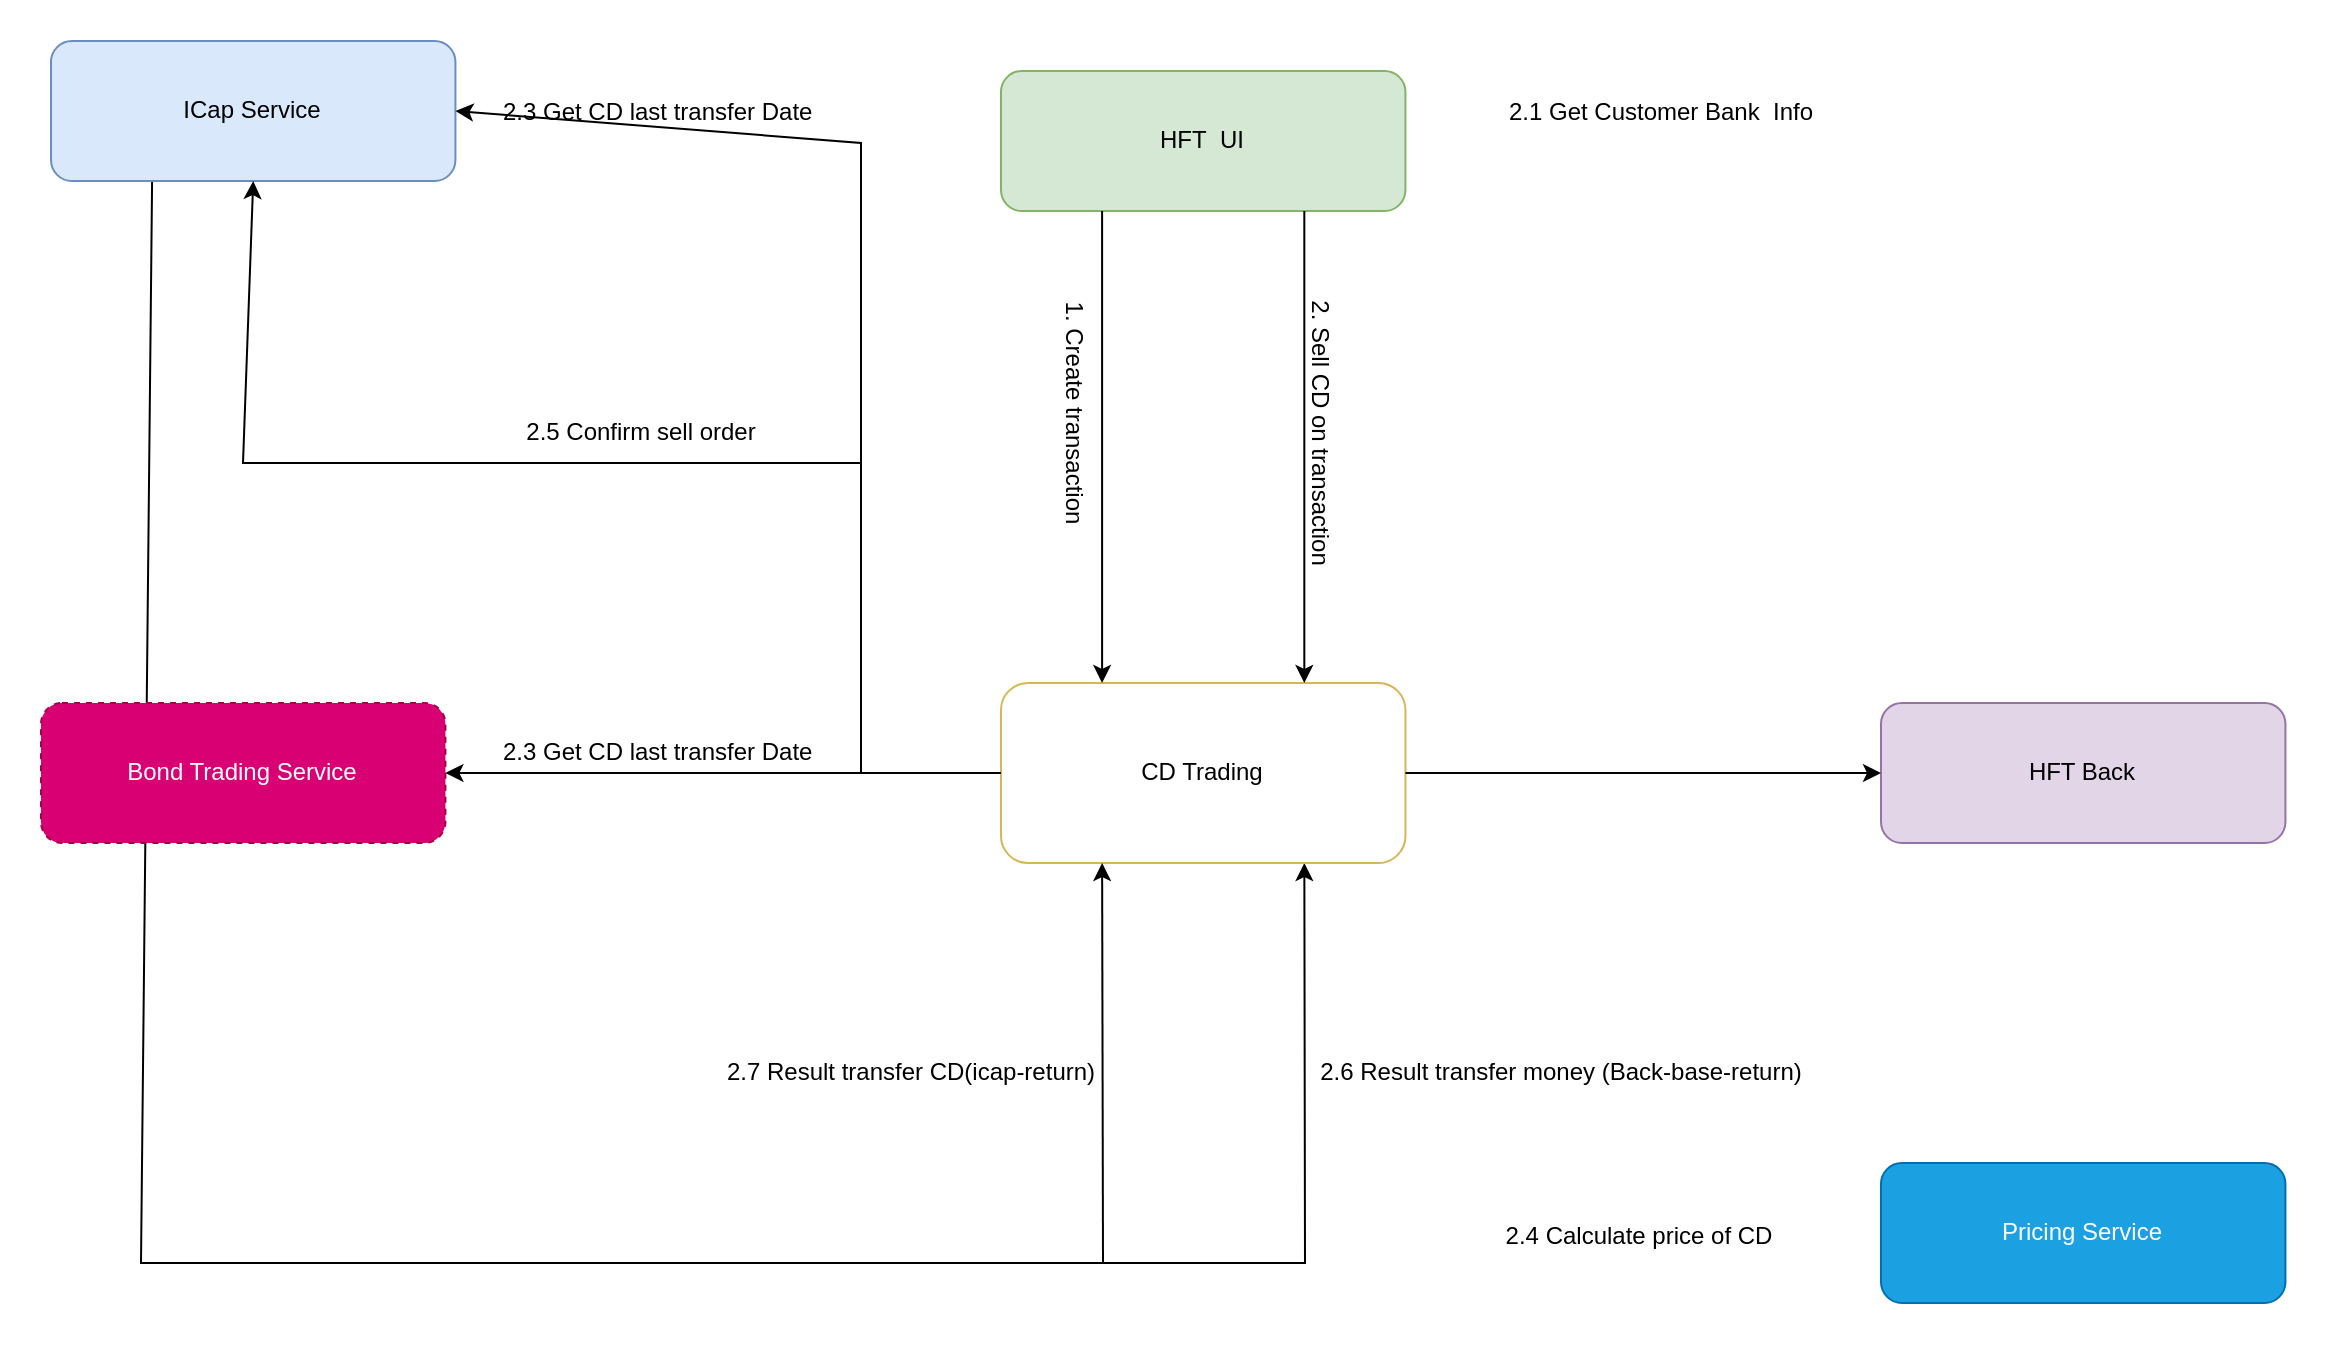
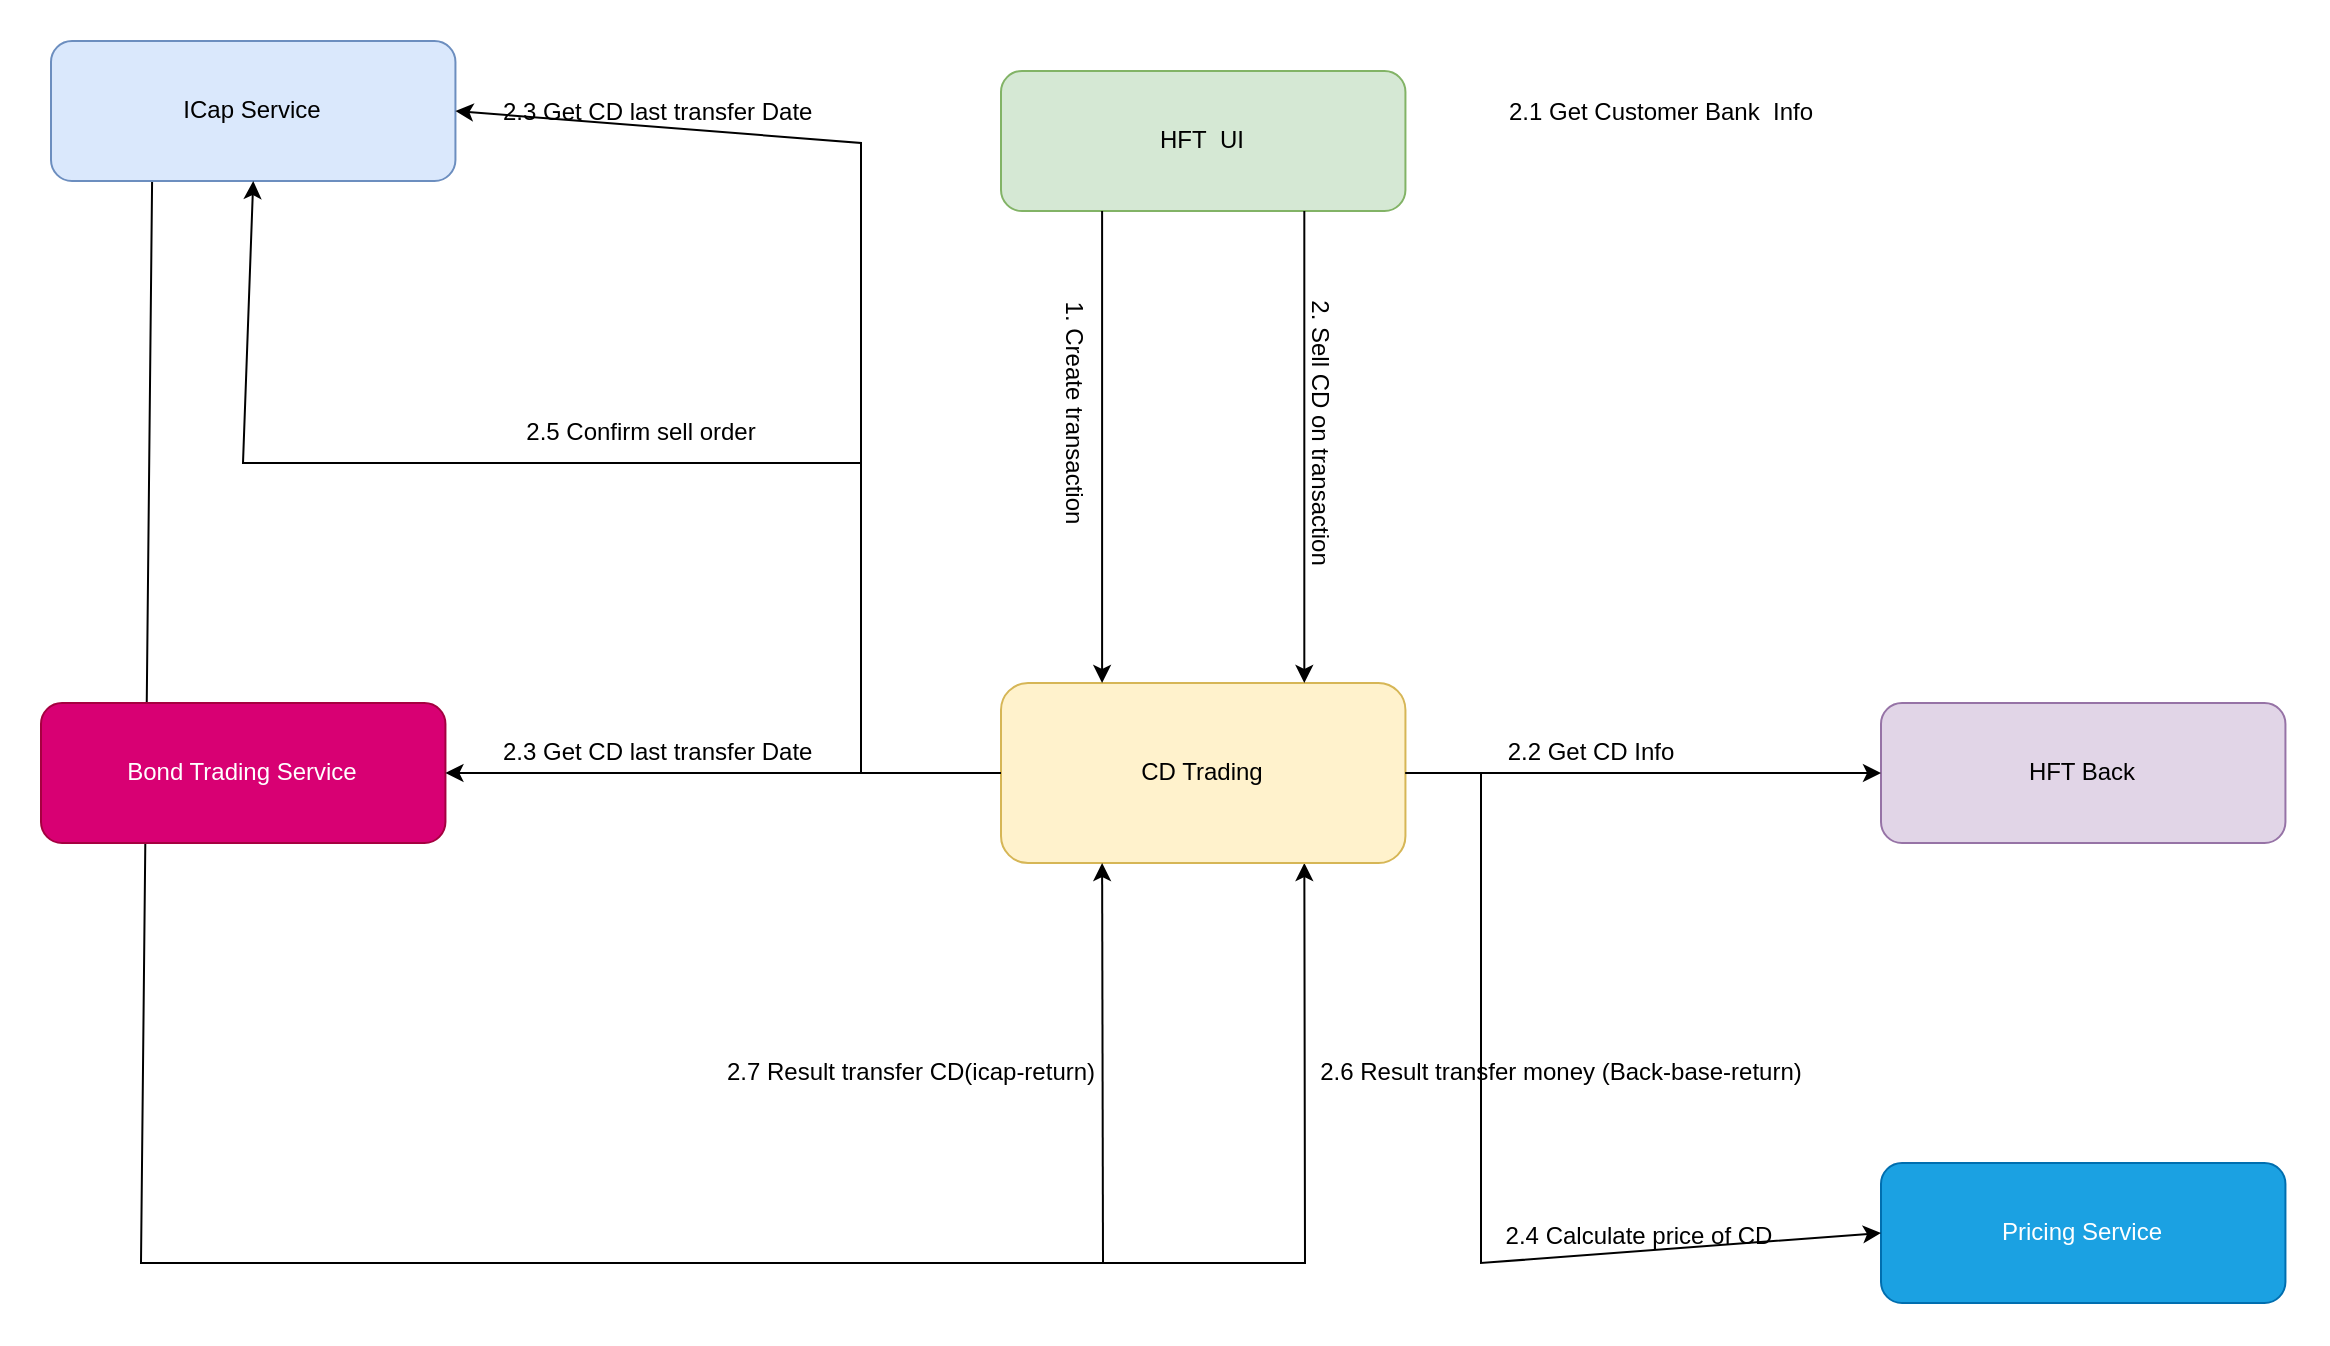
none -> (1591, 753)
(243, 773) -> (243, 773)
(1203, 773) -> (1203, 773)
none -> (1481, 1214)
